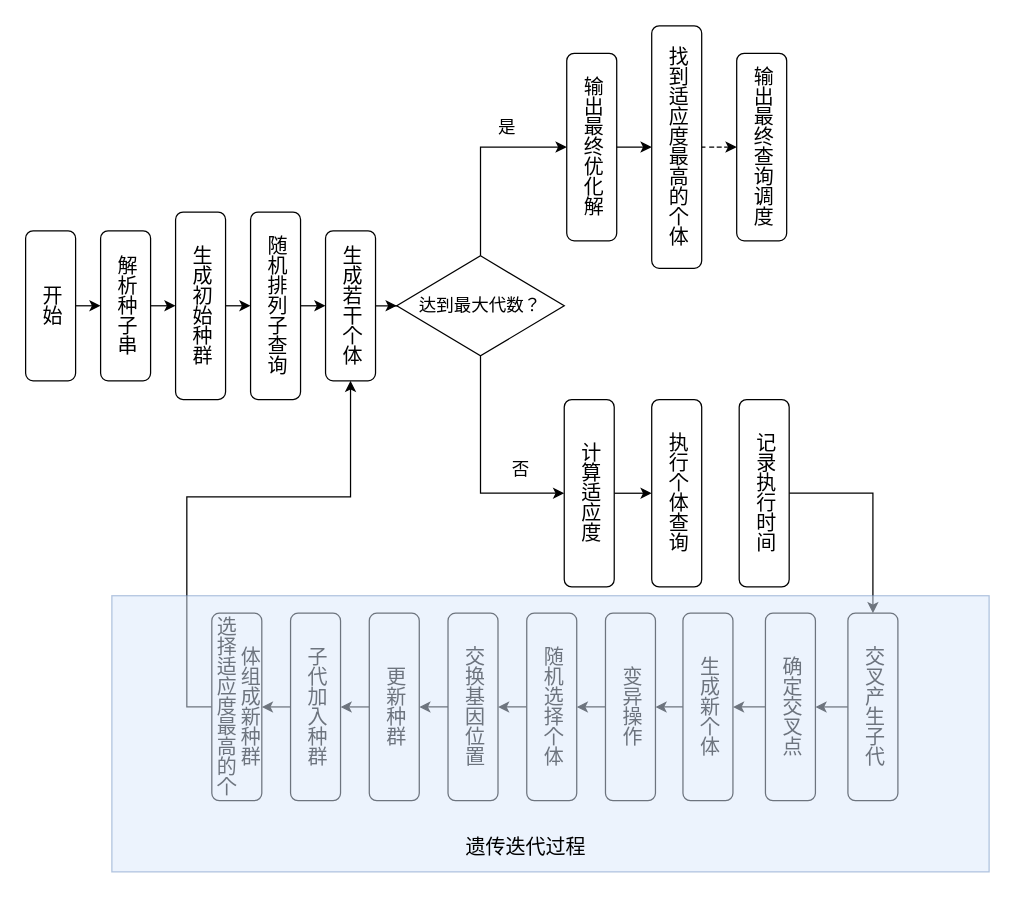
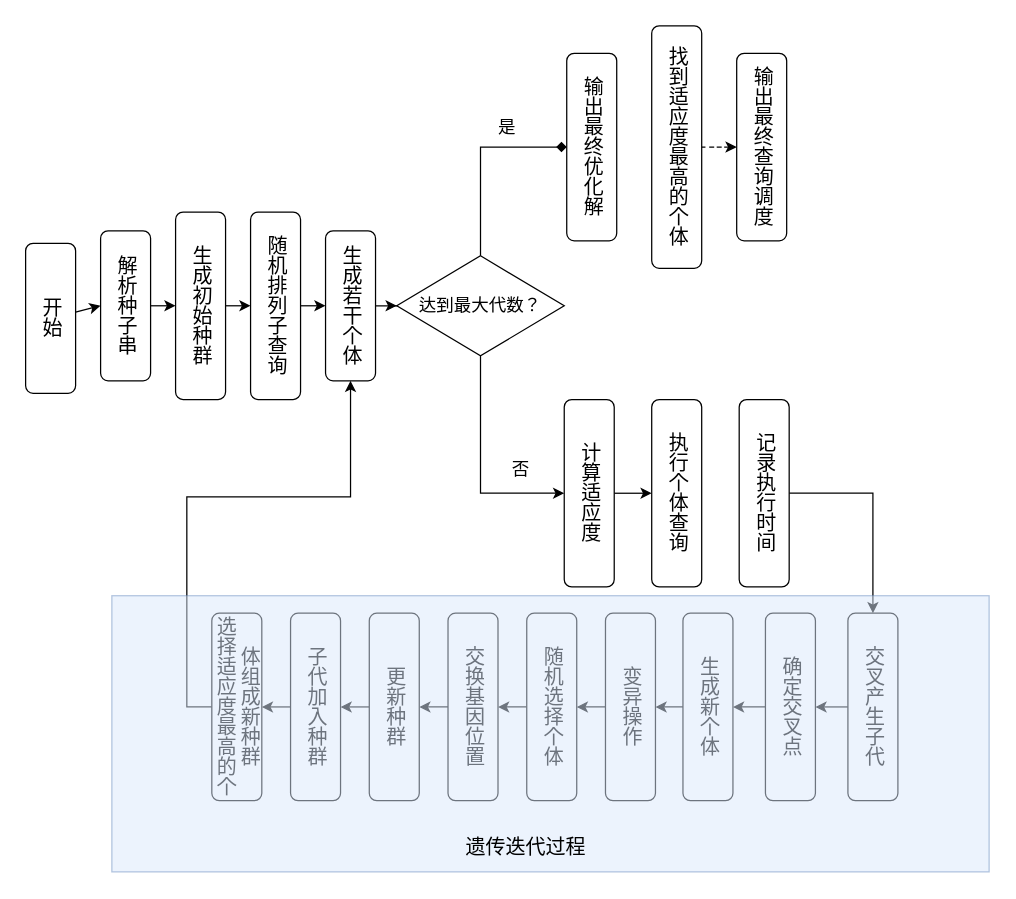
(557, 147) -> (556, 147)
(639, 147) -> none
(51, 306) -> (51, 318)
